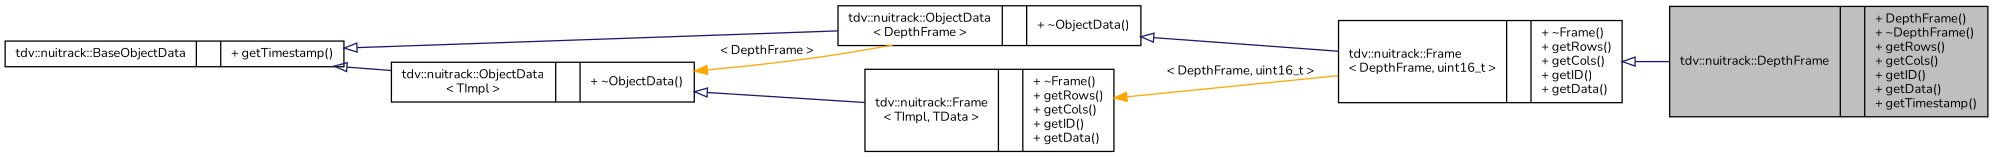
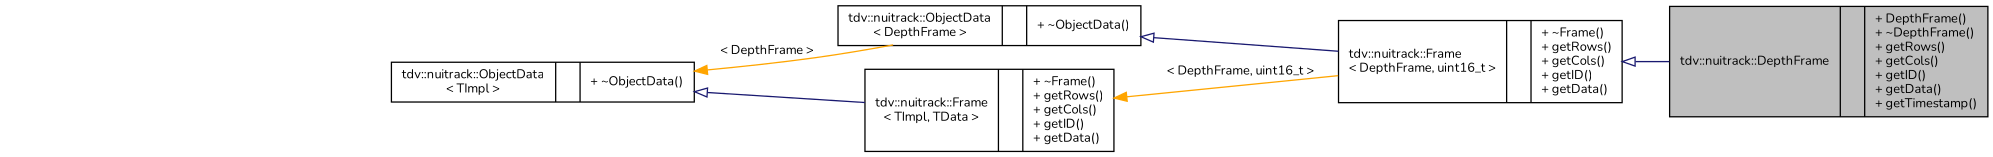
(175, 54) -> none
